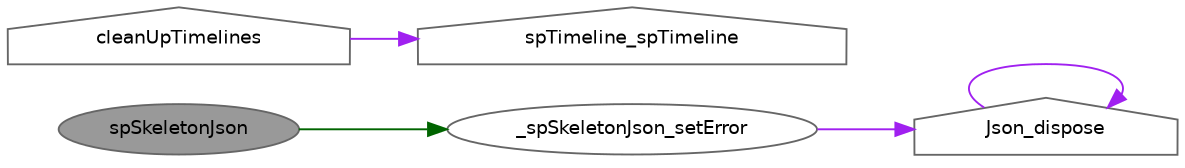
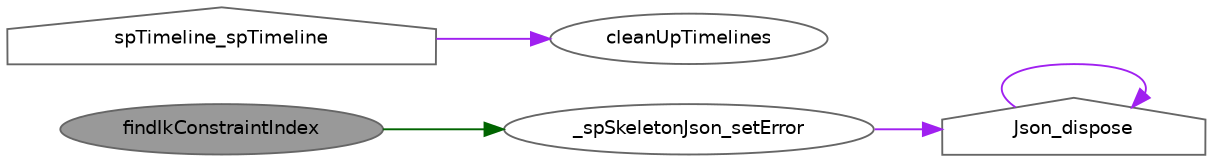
(179, 39) -> (689, 39)
(374, 39) -> (483, 39)
(179, 129) -> (222, 129)
